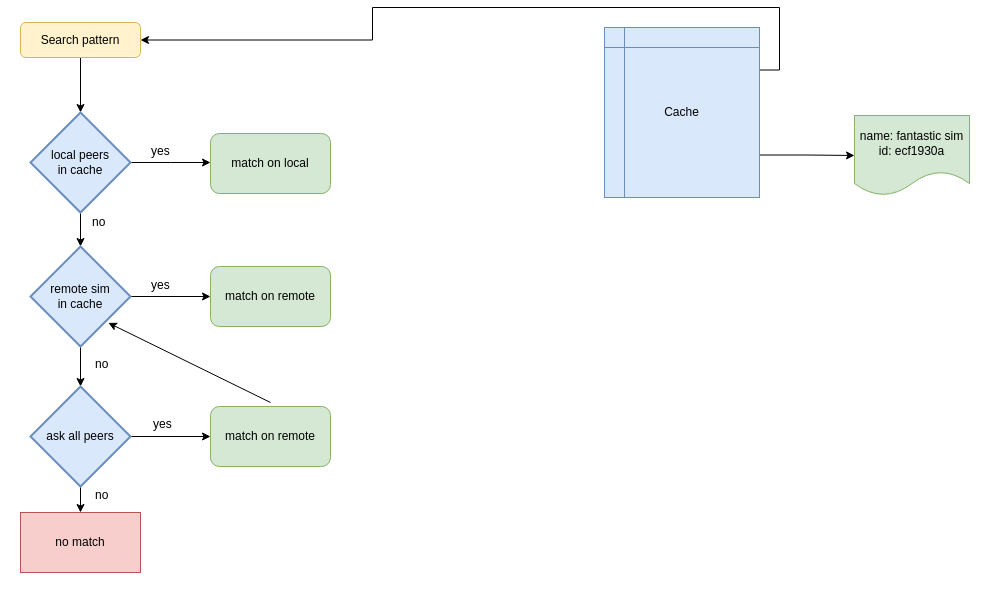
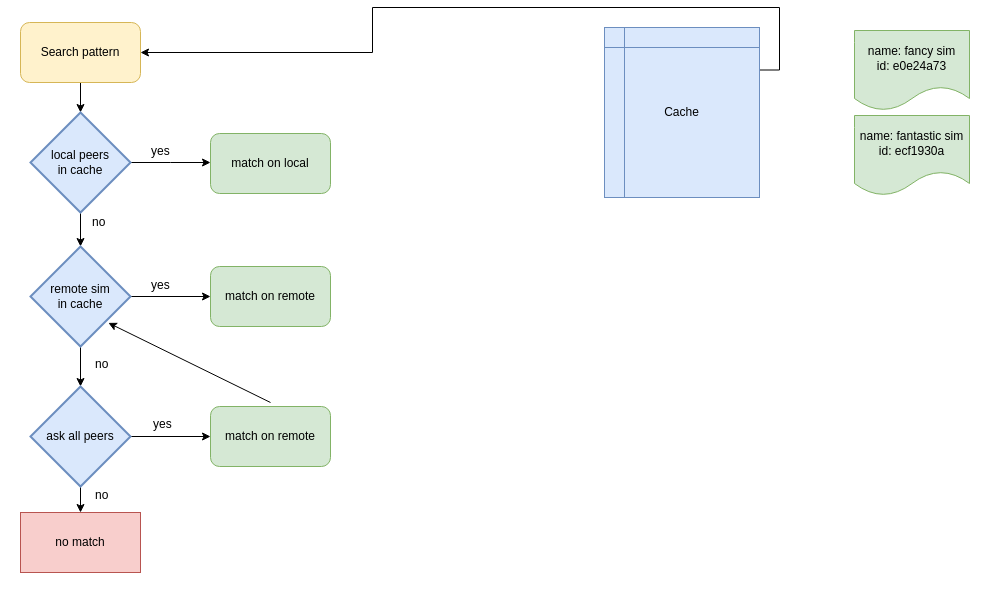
(81, 40) -> (81, 53)
none -> (912, 71)
(804, 155) -> none
